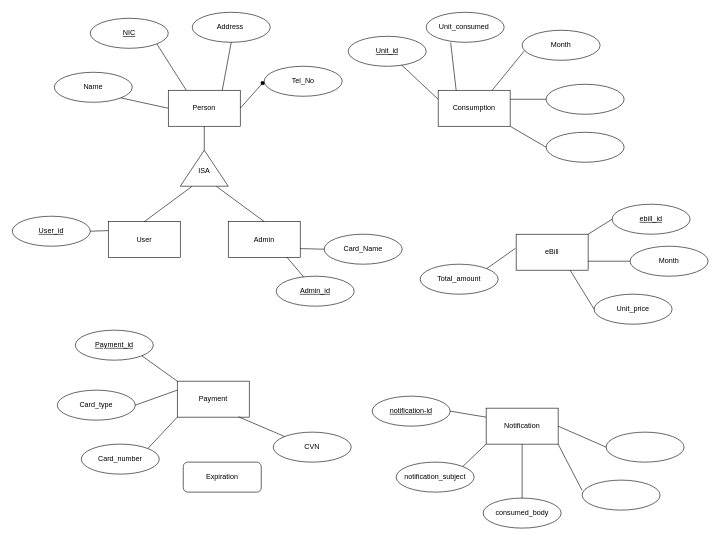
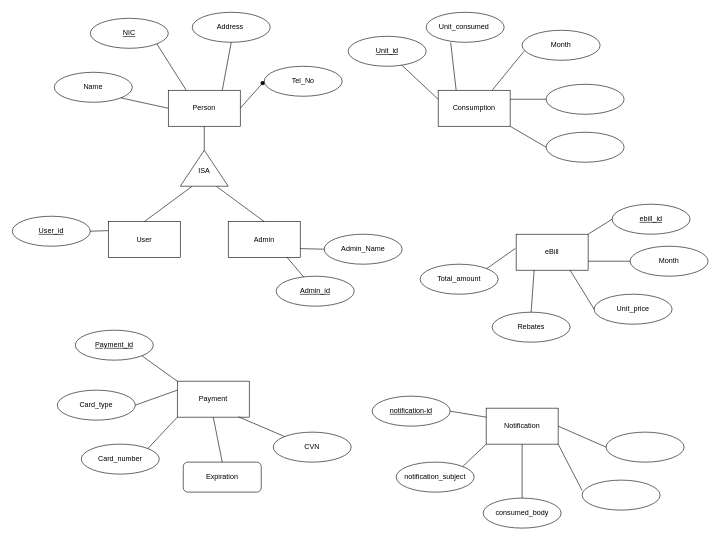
(363, 249) -> (363, 249)
none -> (533, 291)
none -> (531, 327)
none -> (218, 440)
